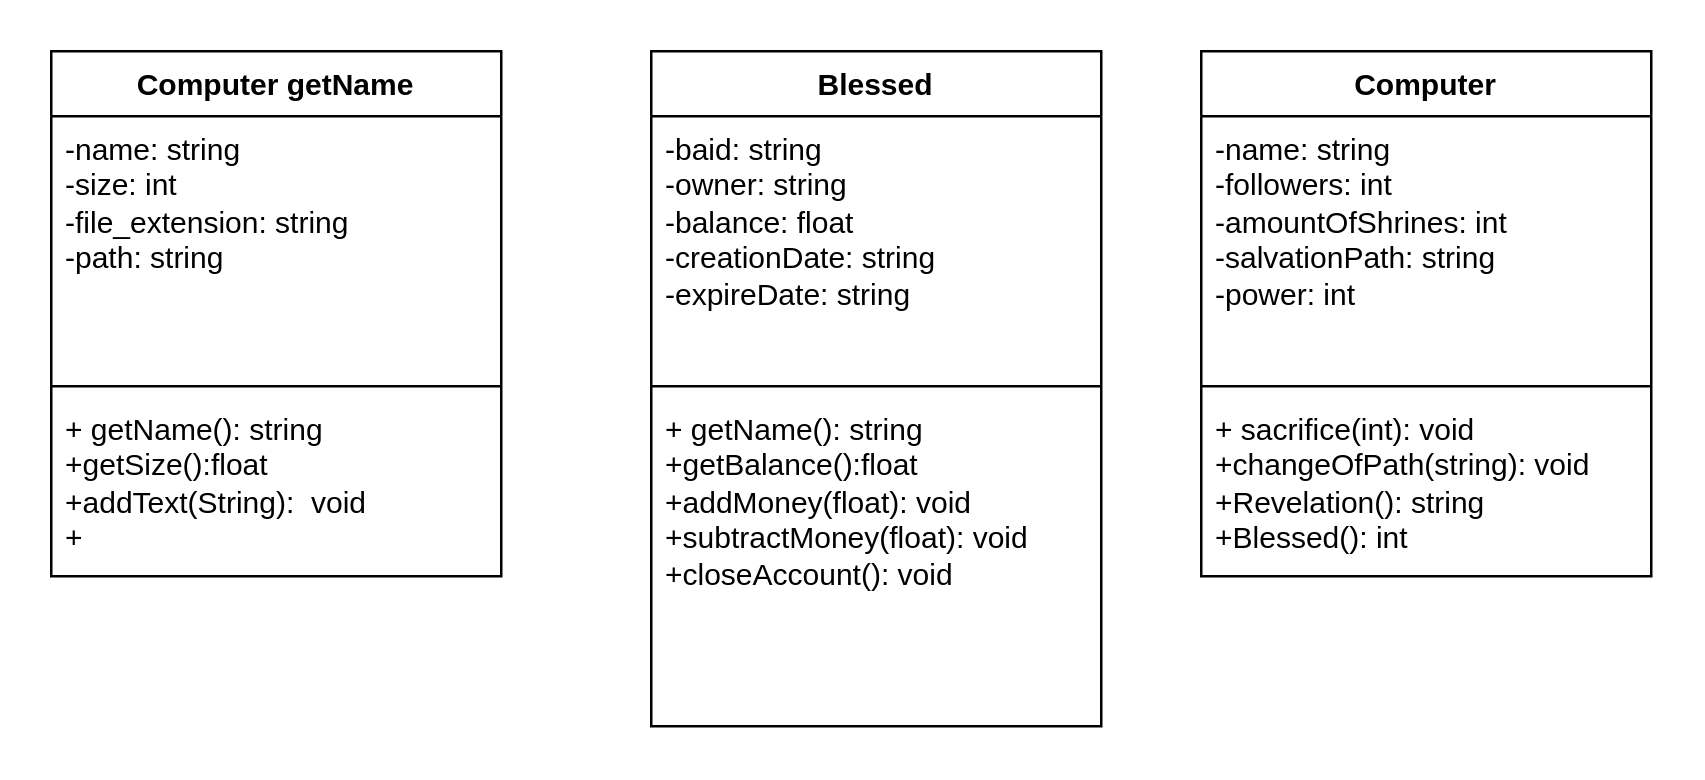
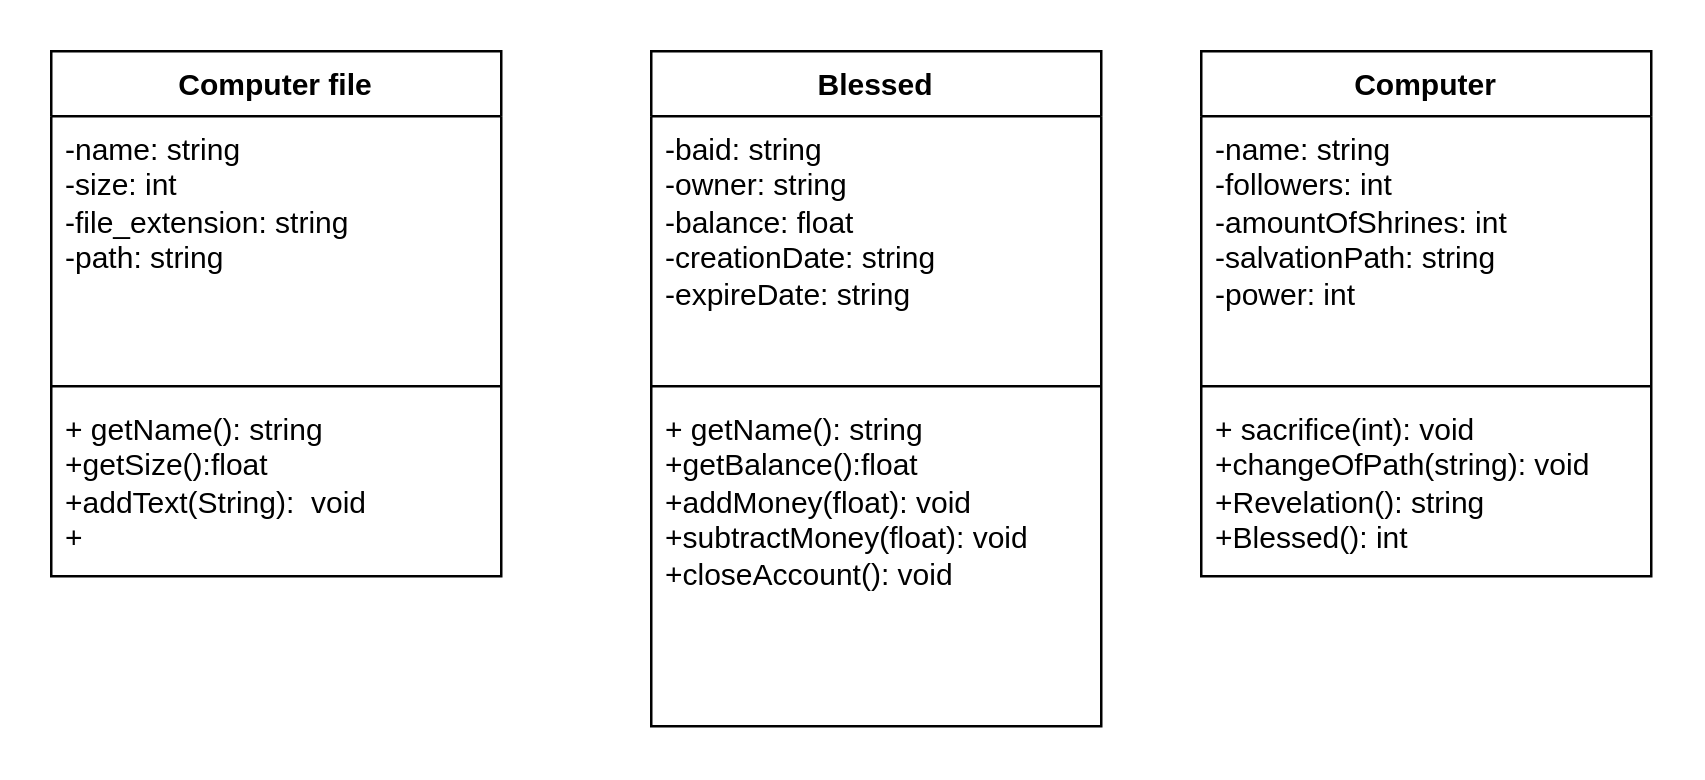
(276, 87) -> (276, 87)
